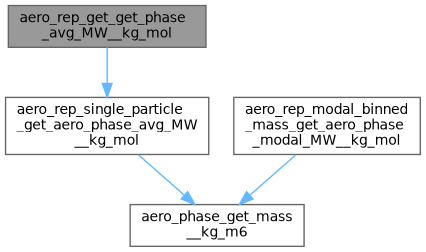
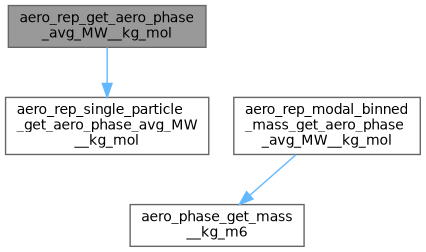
(107, 26) -> (107, 26)
(327, 126) -> (327, 126)
(161, 175) -> none
